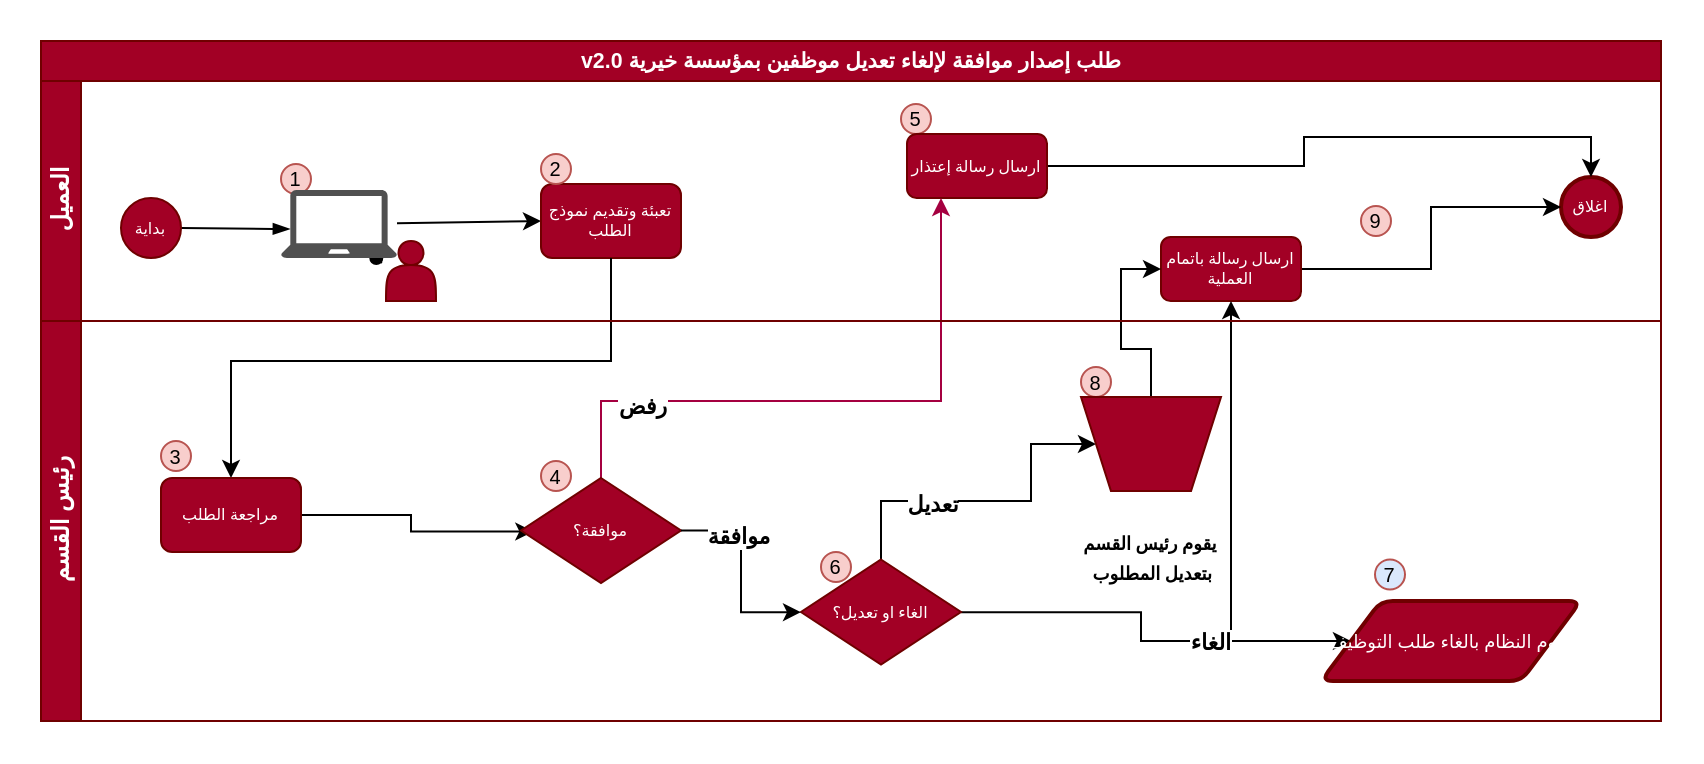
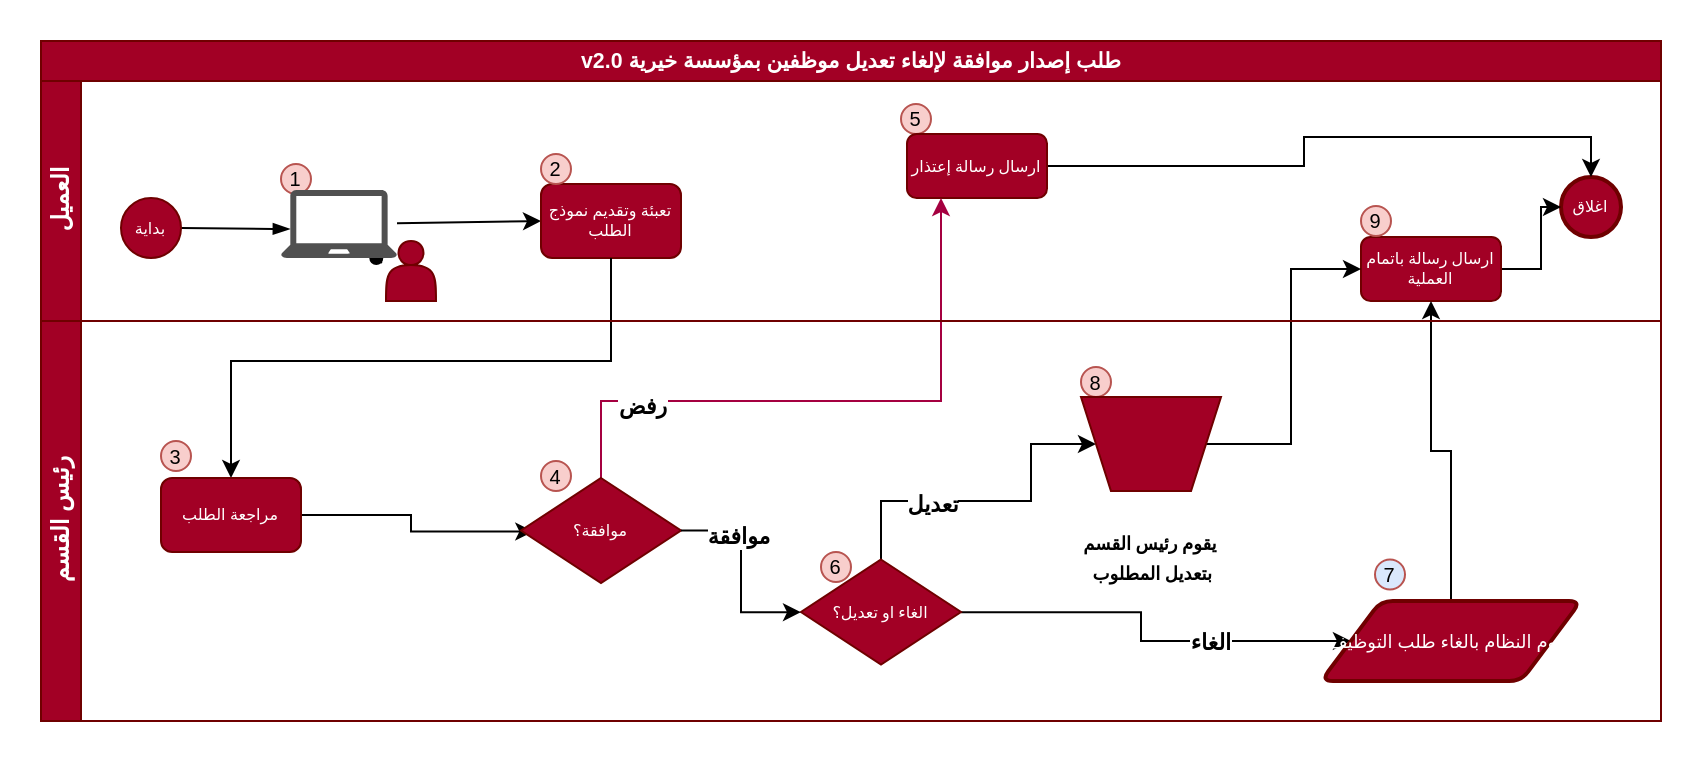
(1231, 269) -> (1431, 269)
